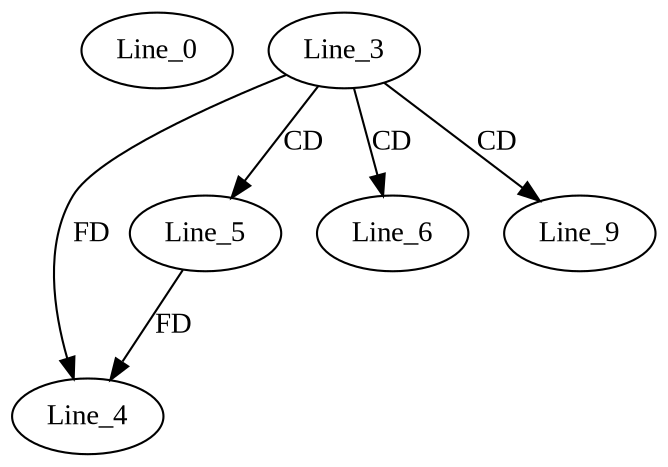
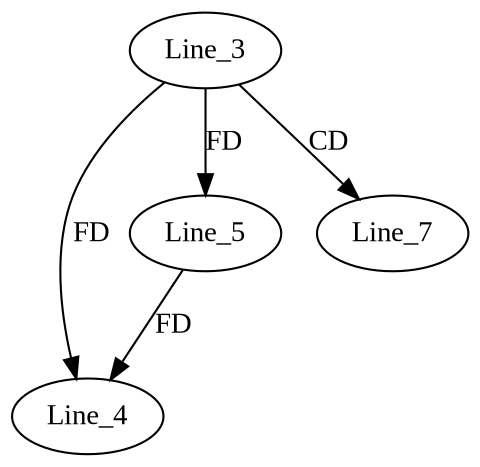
(157, 50) -> none
(303, 142) -> (224, 142)
(393, 233) -> none
(580, 233) -> (393, 233)
